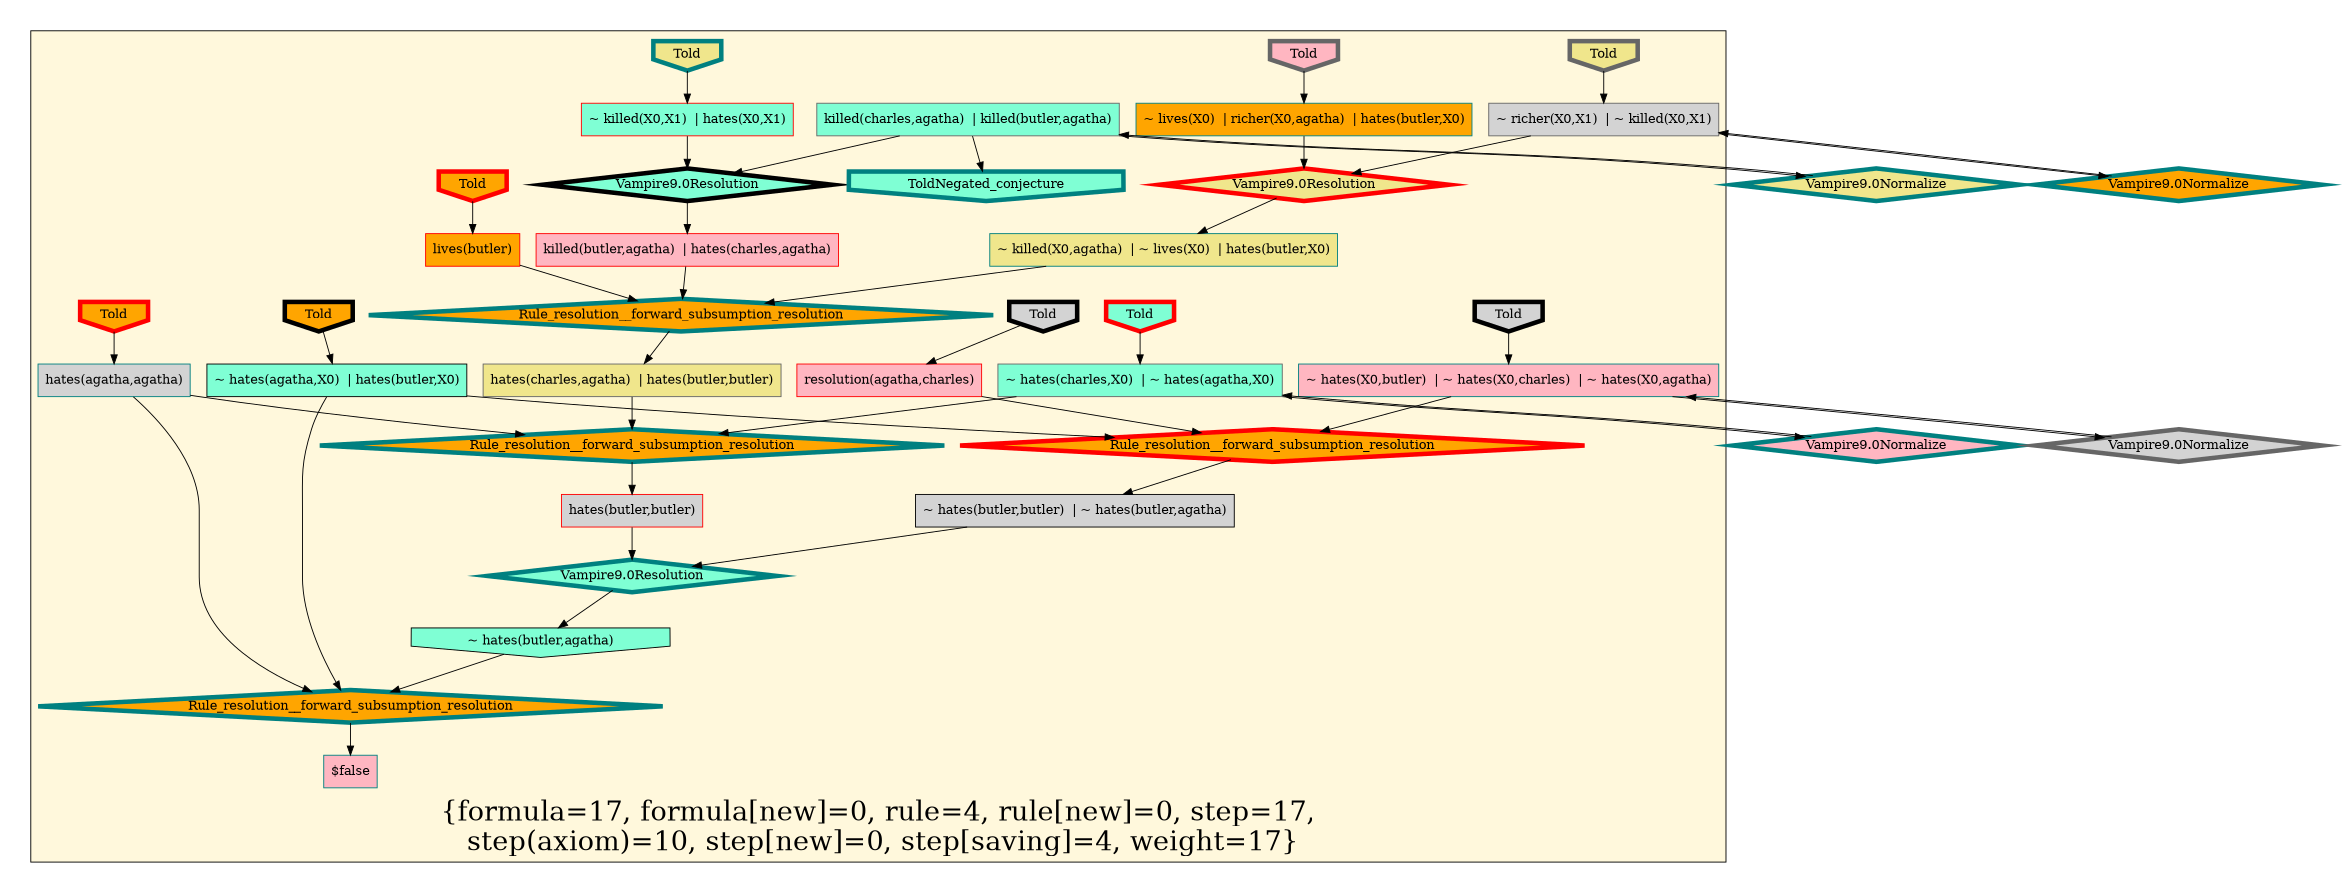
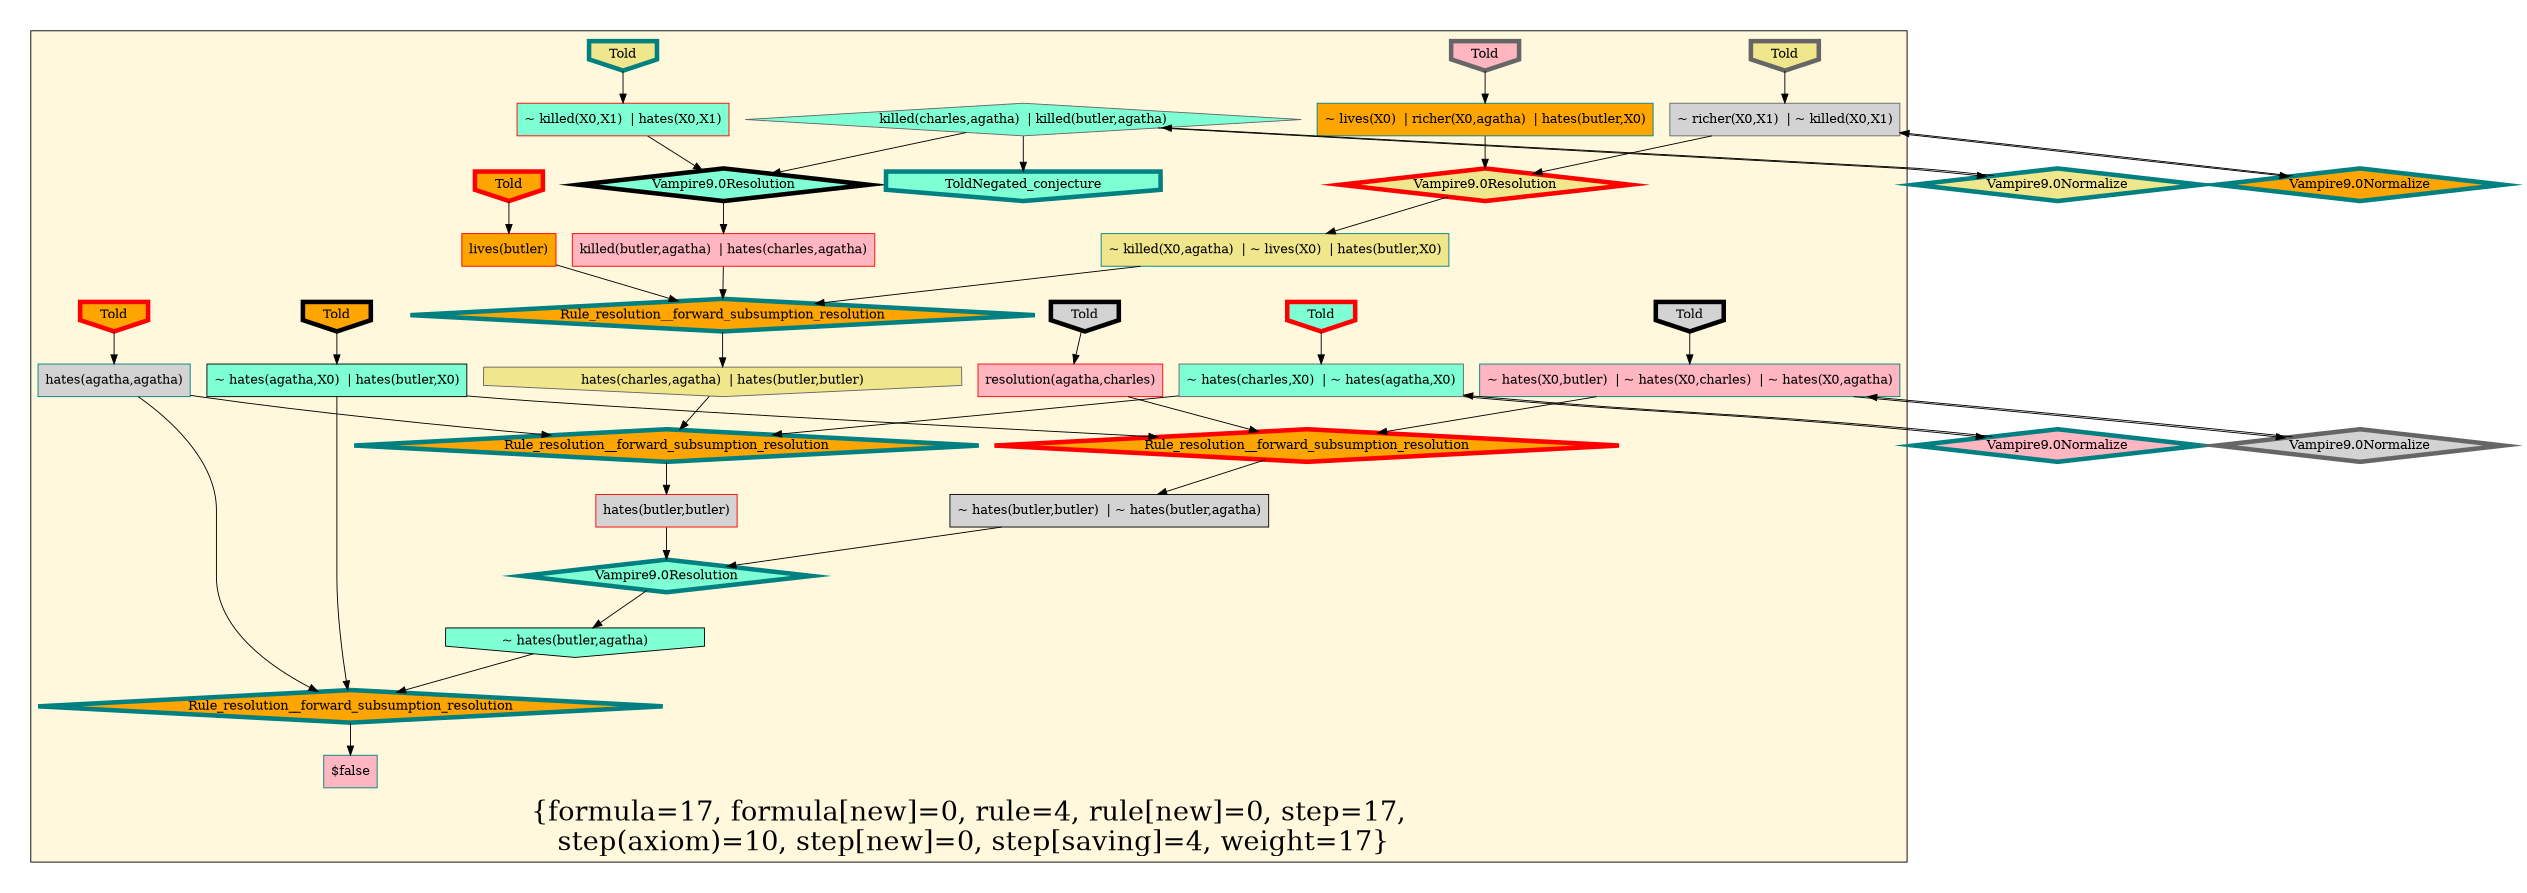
(968, 120) -> (1023, 120)
(632, 380) -> (723, 380)
